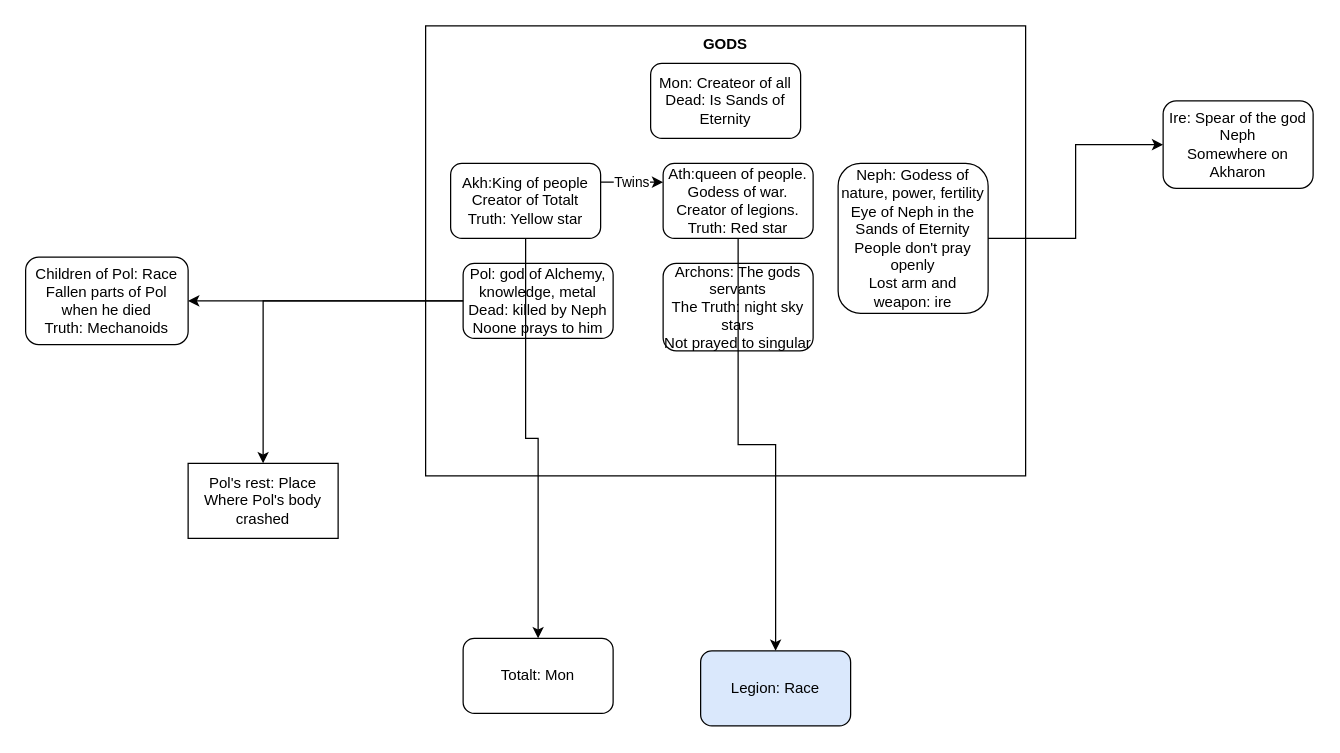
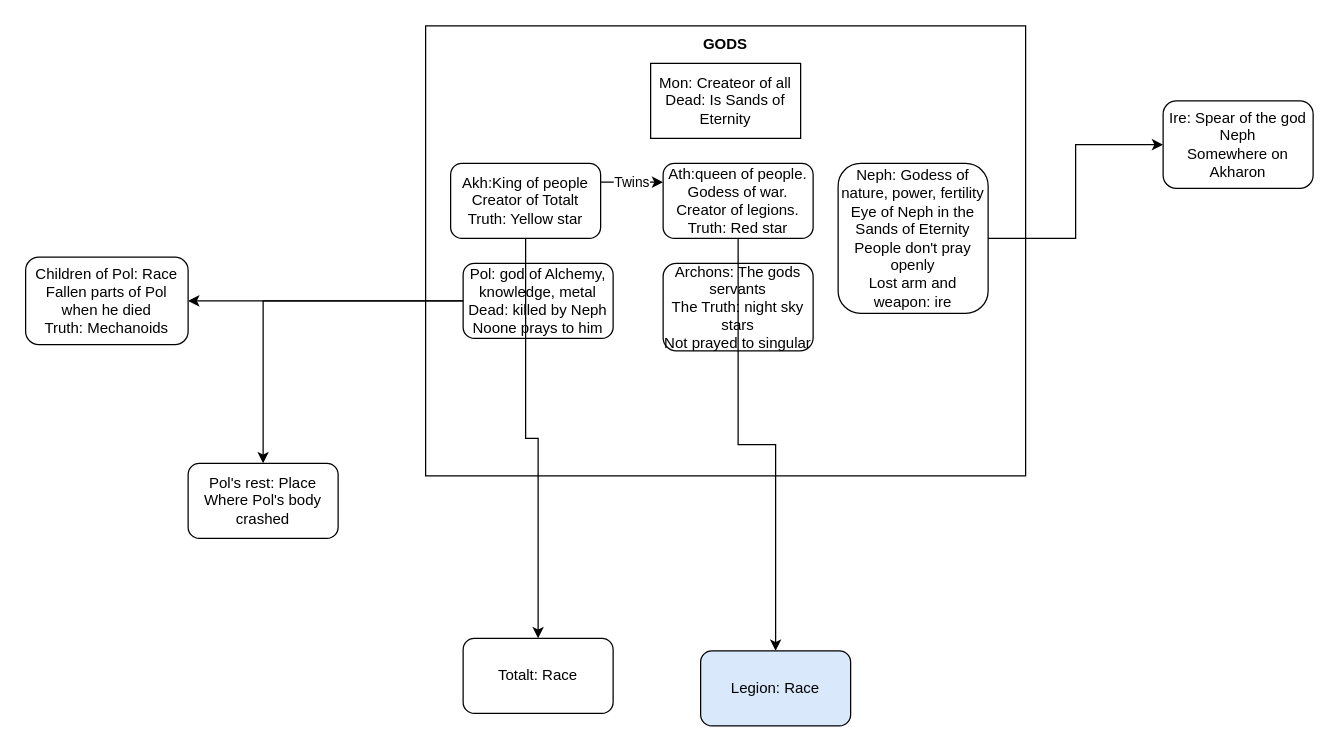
(726, 101) -> (726, 101)
(263, 501) -> (263, 501)
(538, 676) -> (538, 676)
